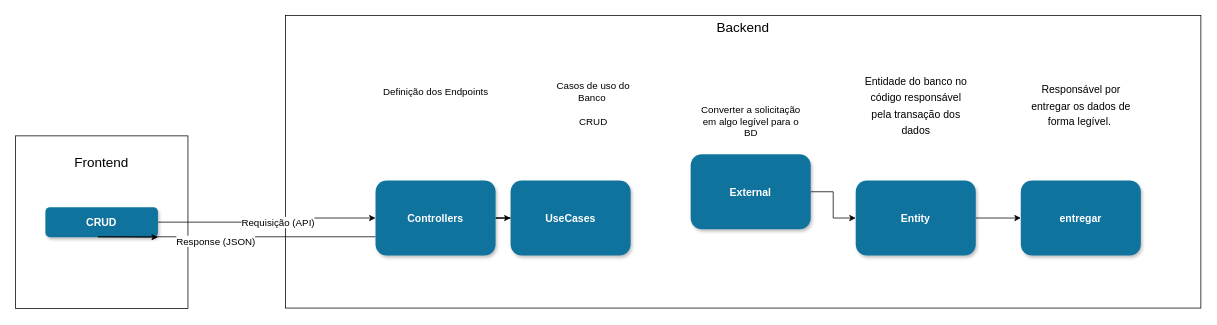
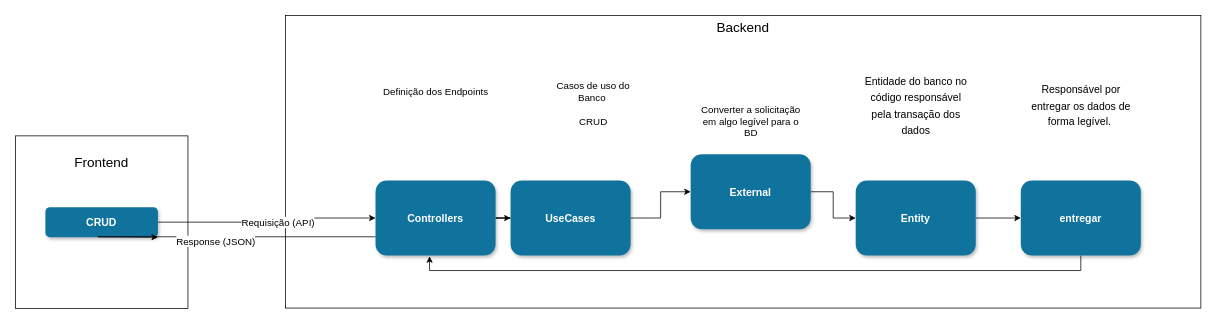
none -> (660, 194)
none -> (757, 270)
